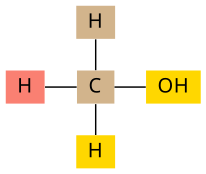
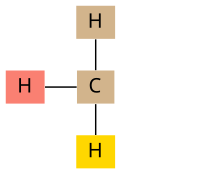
(173, 87) -> none
